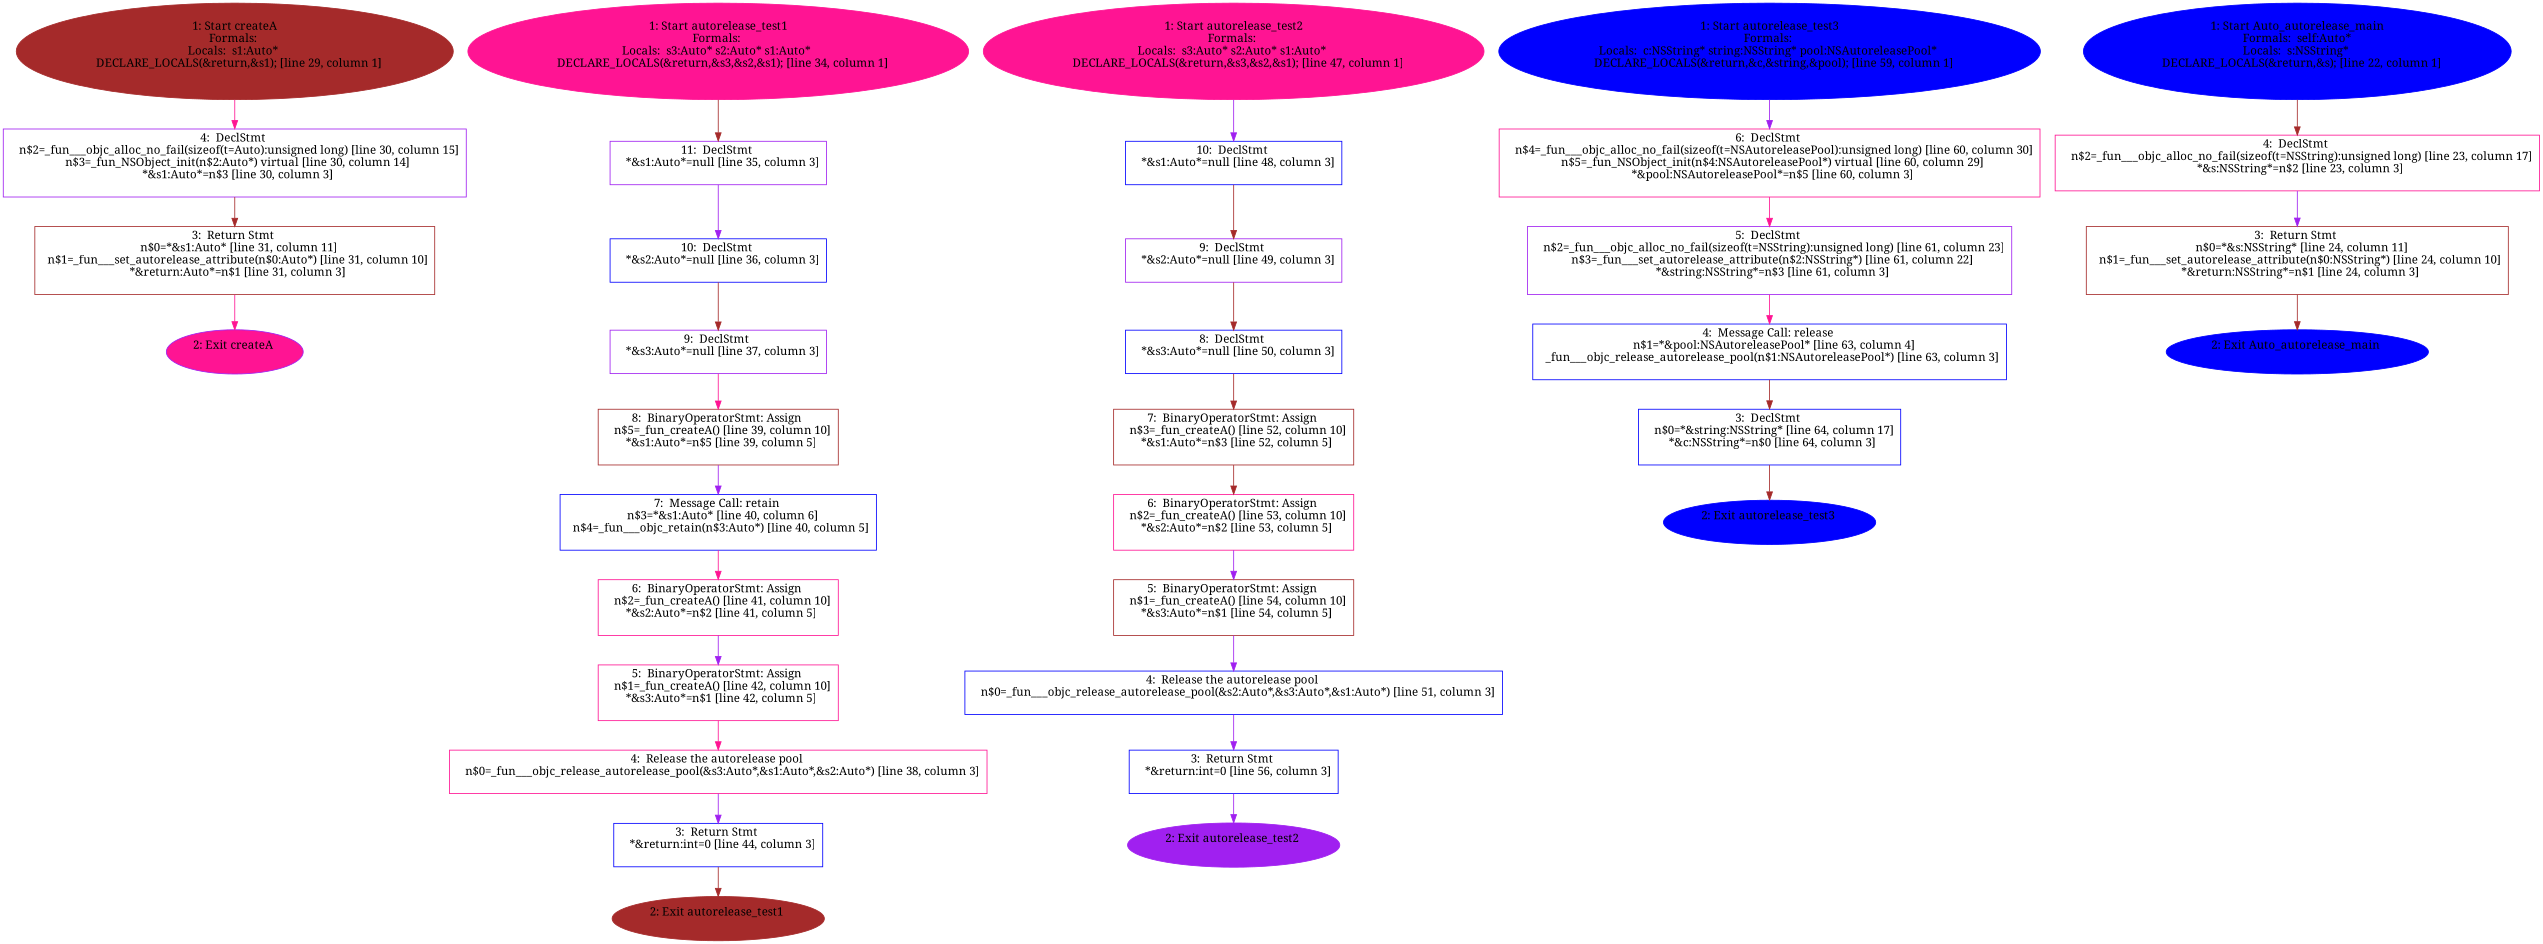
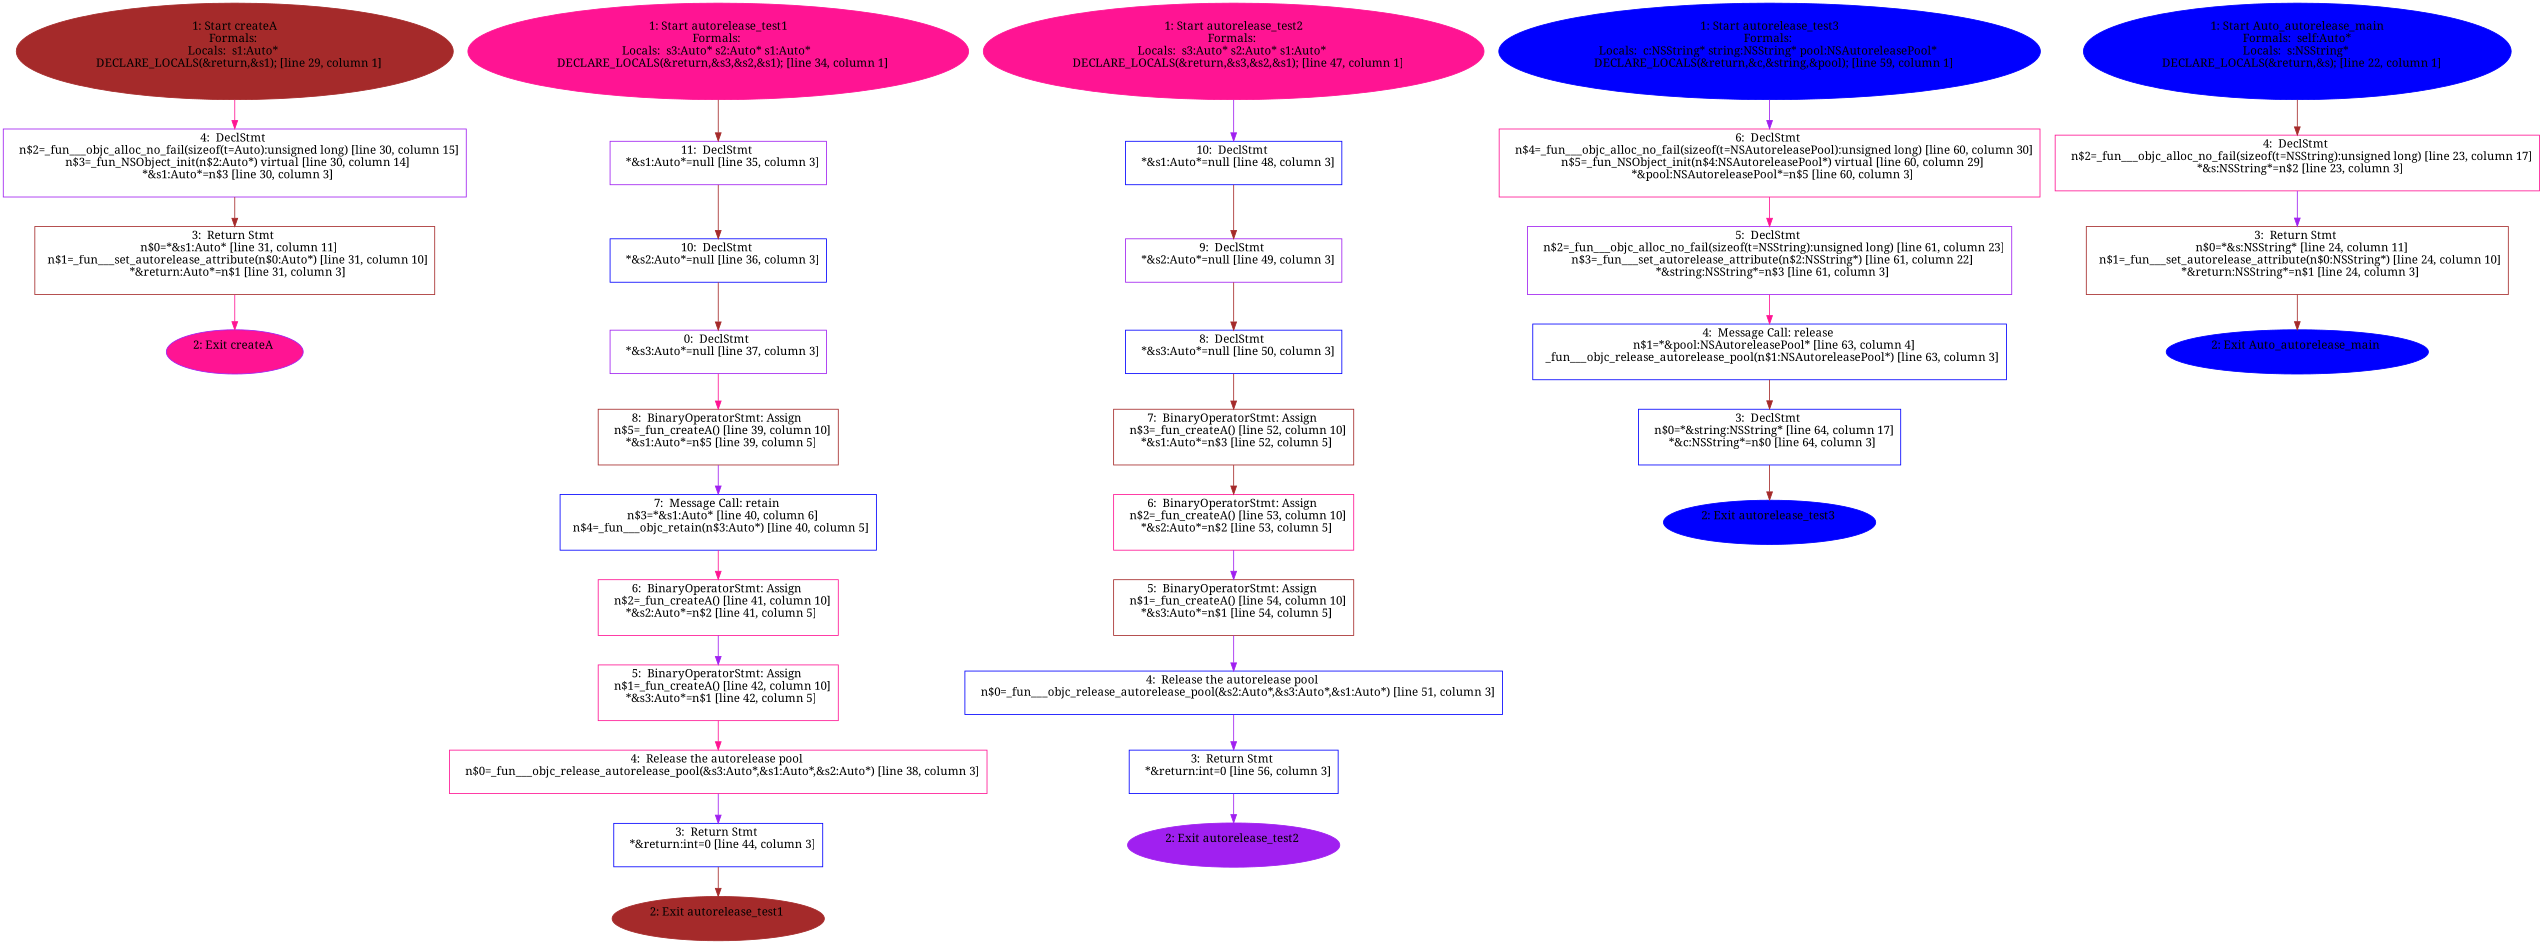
(718, 208) -> (718, 208)
(718, 352) -> (718, 352)
